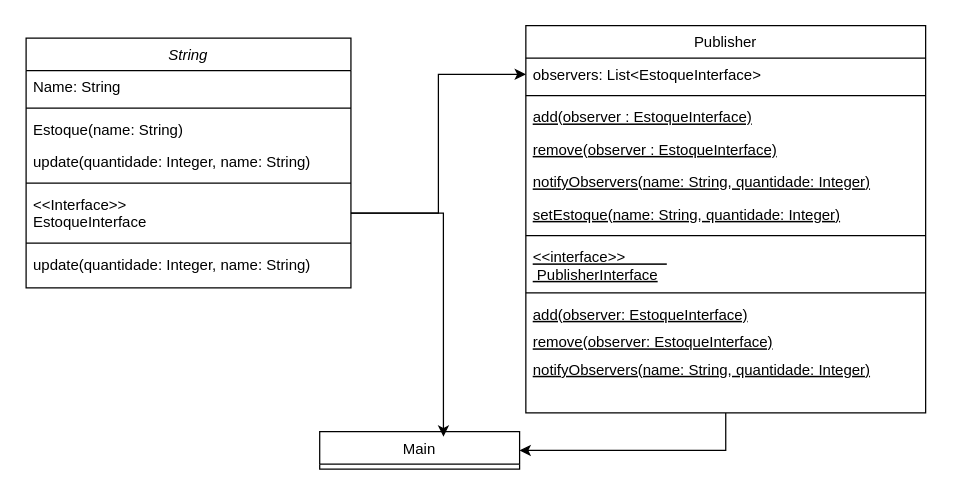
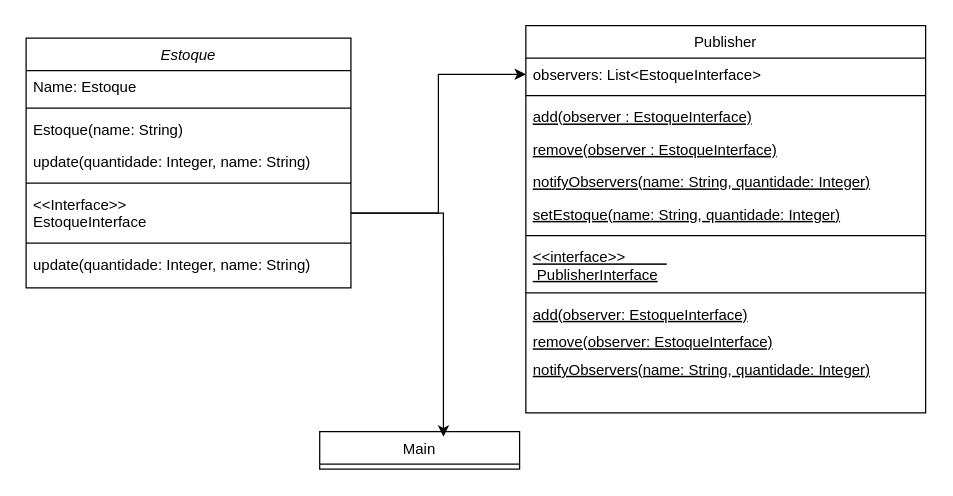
(188, 55) -> (188, 55)
(77, 88) -> (83, 88)
(644, 451) -> none
